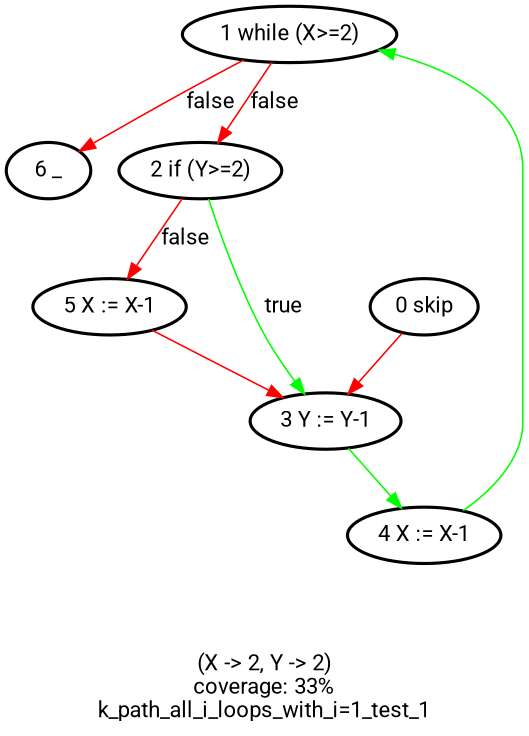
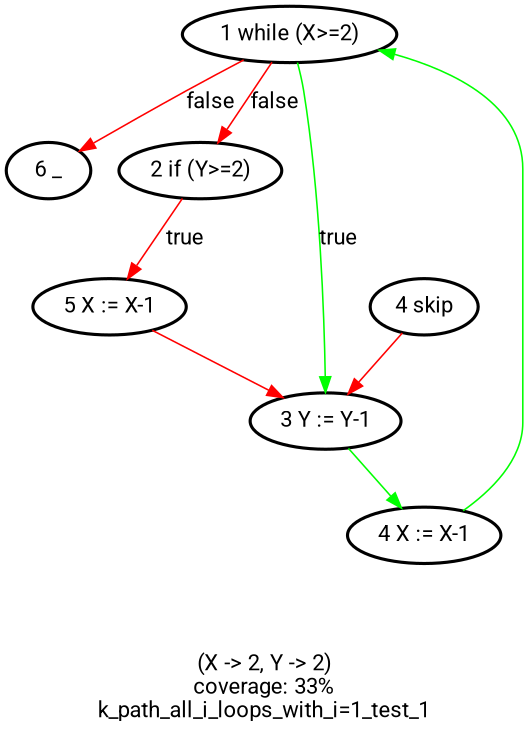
(185, 239) -> (185, 239)
(244, 294) -> (318, 219)
(424, 307) -> (424, 307)
